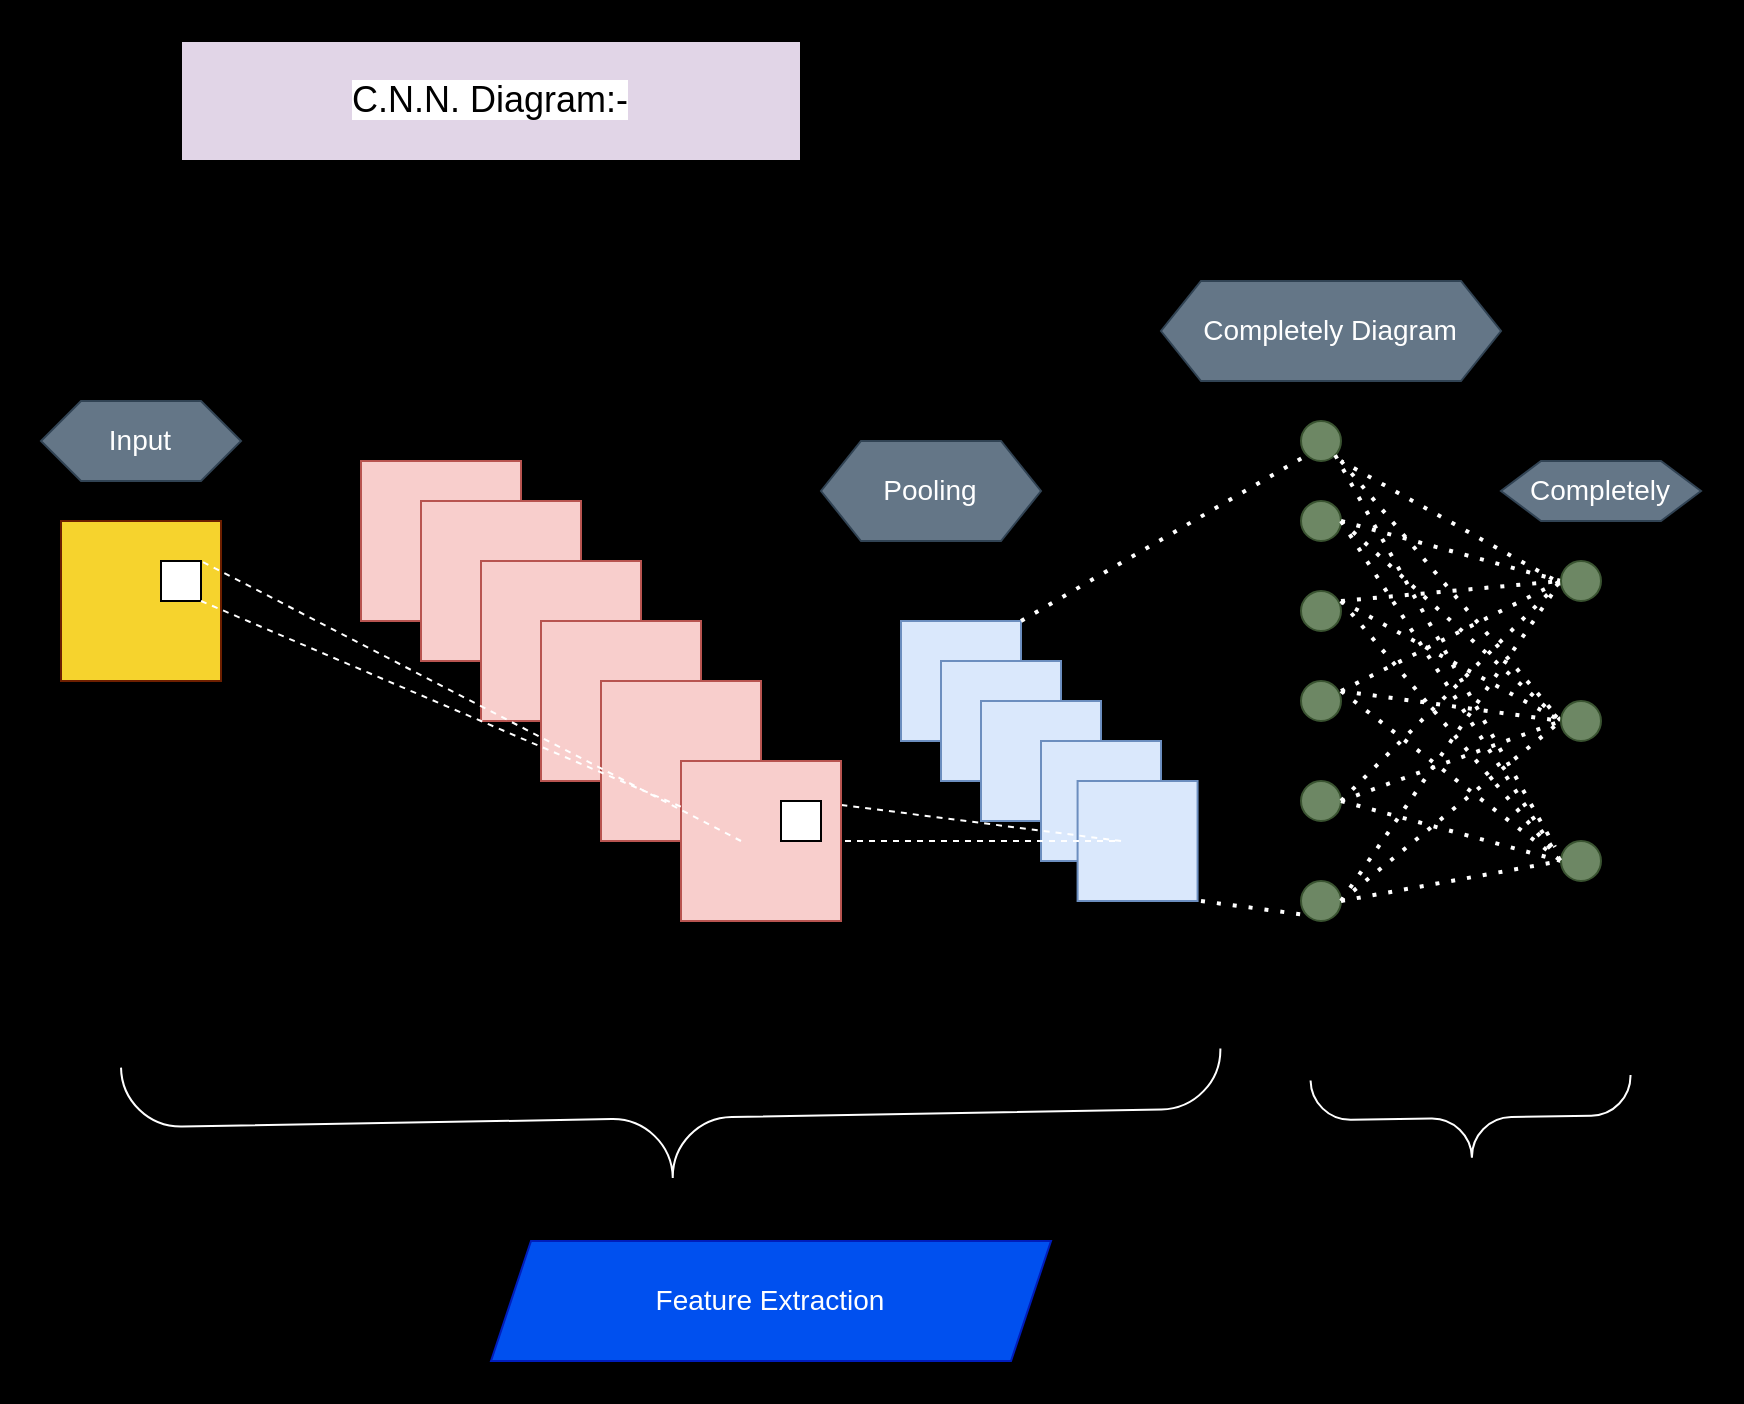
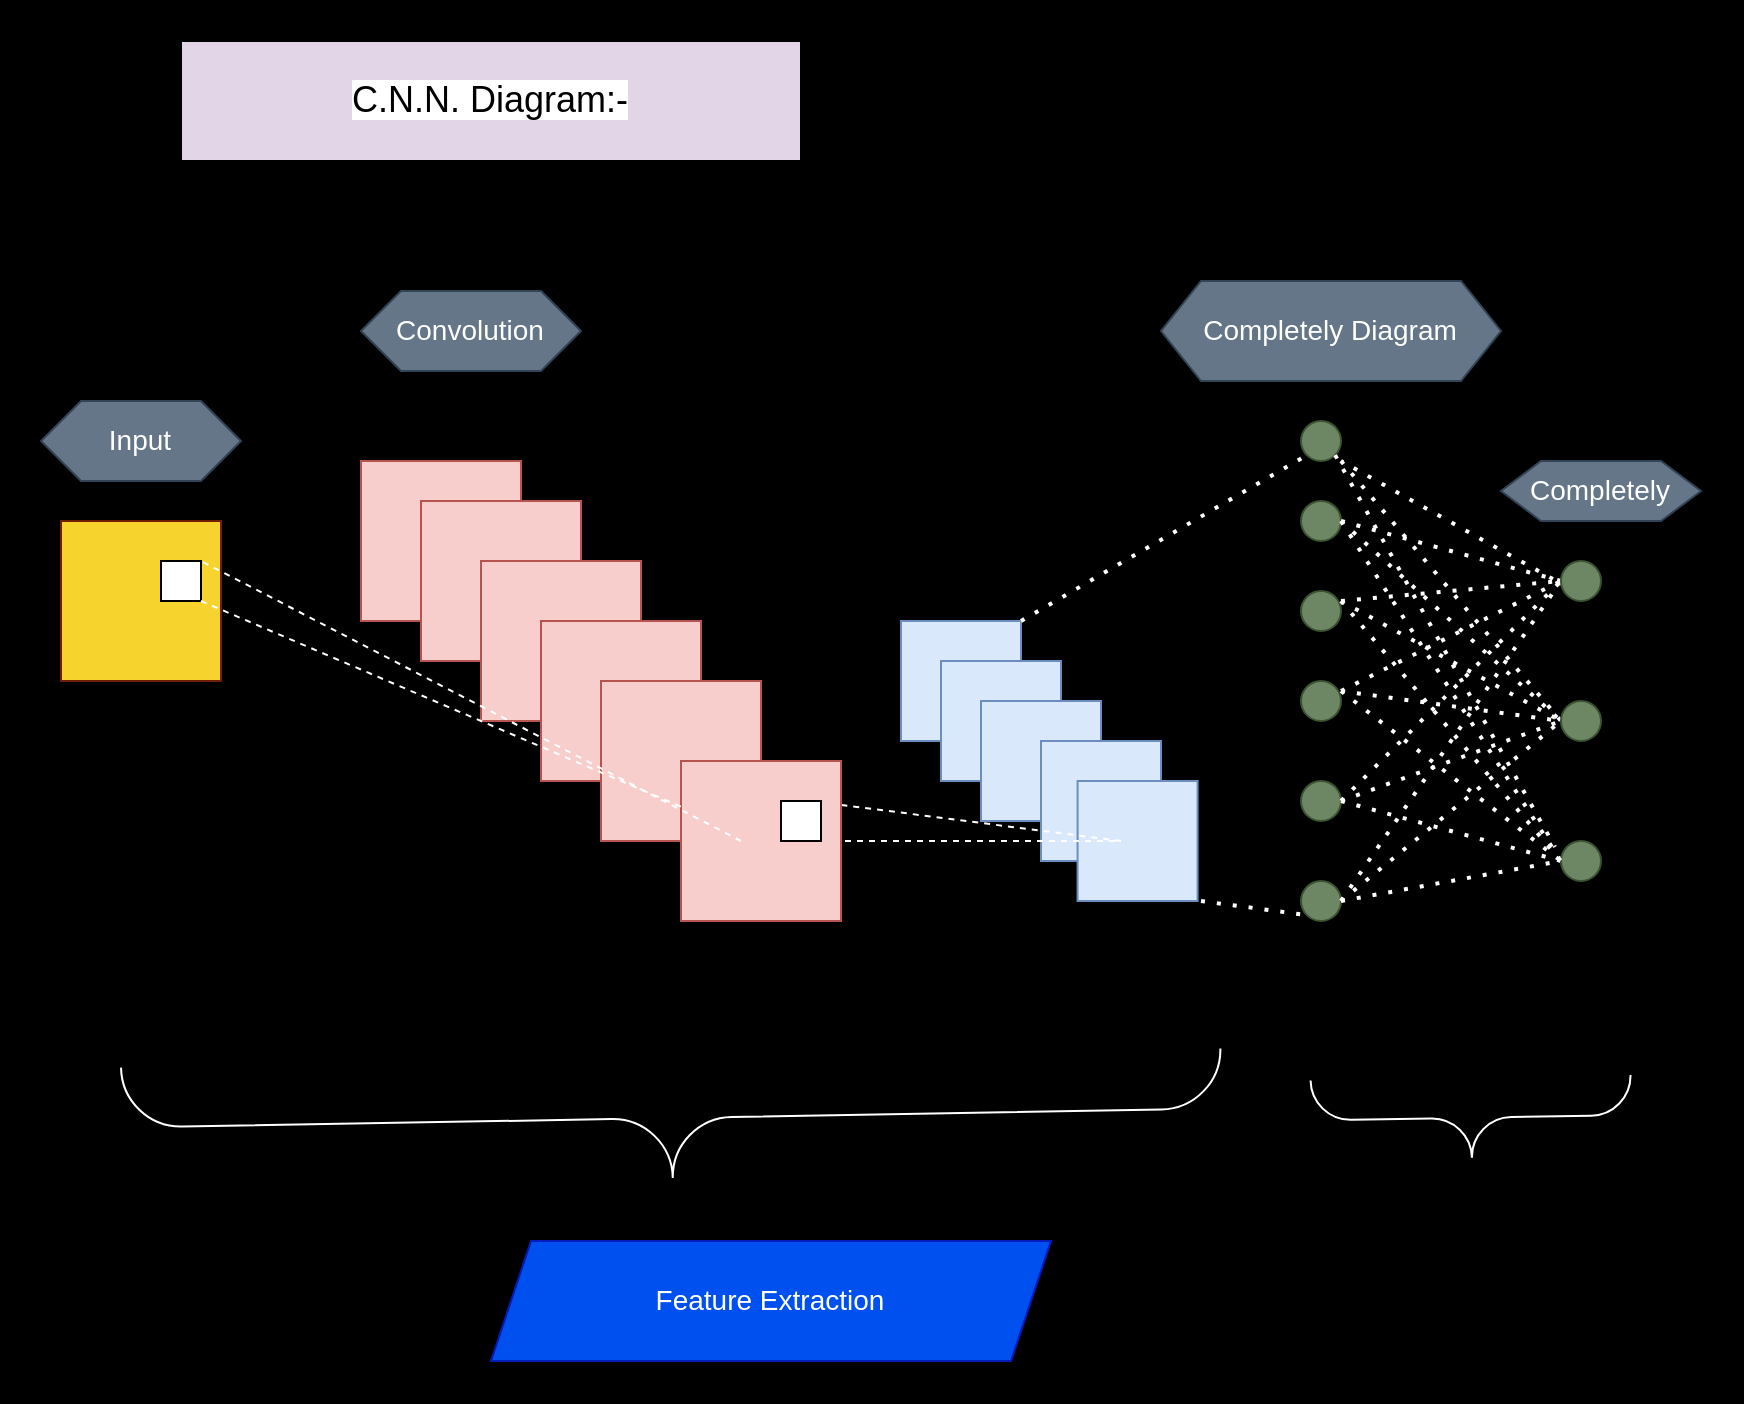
none -> (471, 331)
(931, 491) -> none
